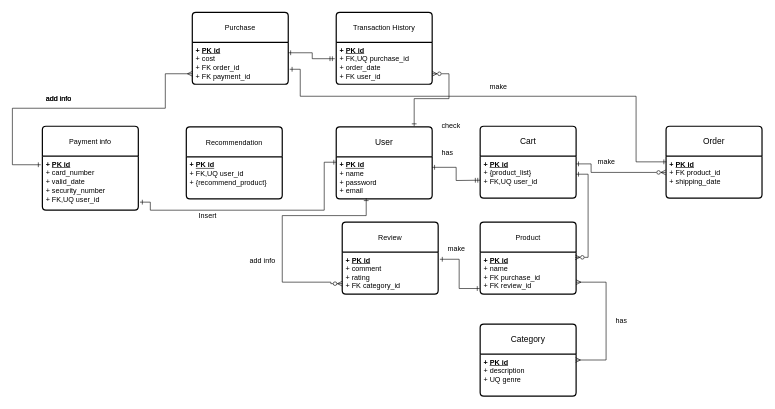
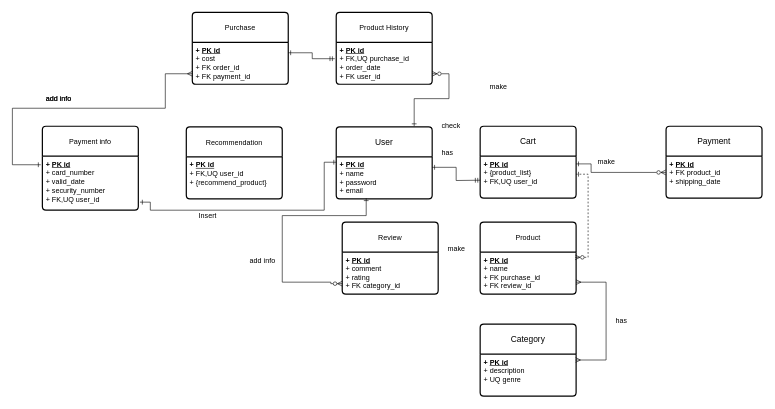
(384, 27) -> (384, 27)
(496, 96) -> none
(714, 141) -> (714, 141)
(588, 213) -> (588, 213)
(459, 274) -> none
